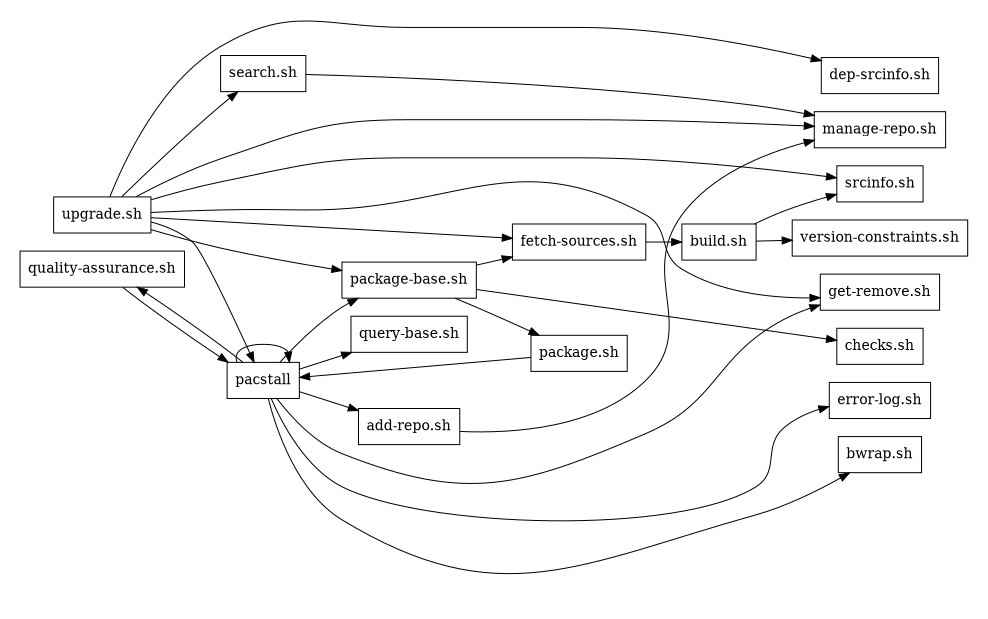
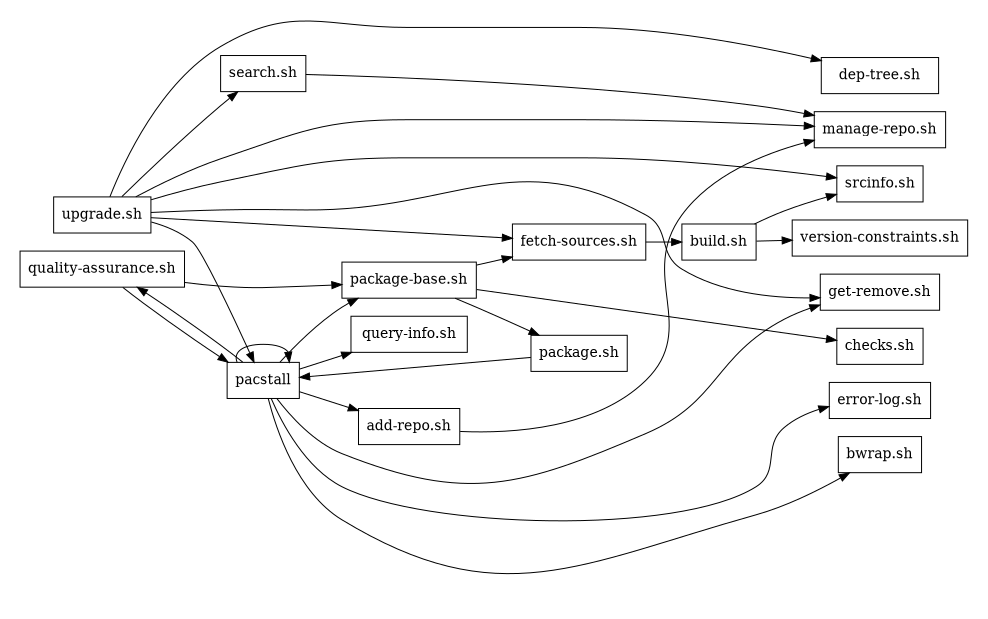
(880, 76) -> (880, 76)
(241, 252) -> (258, 288)
(409, 334) -> (409, 334)
